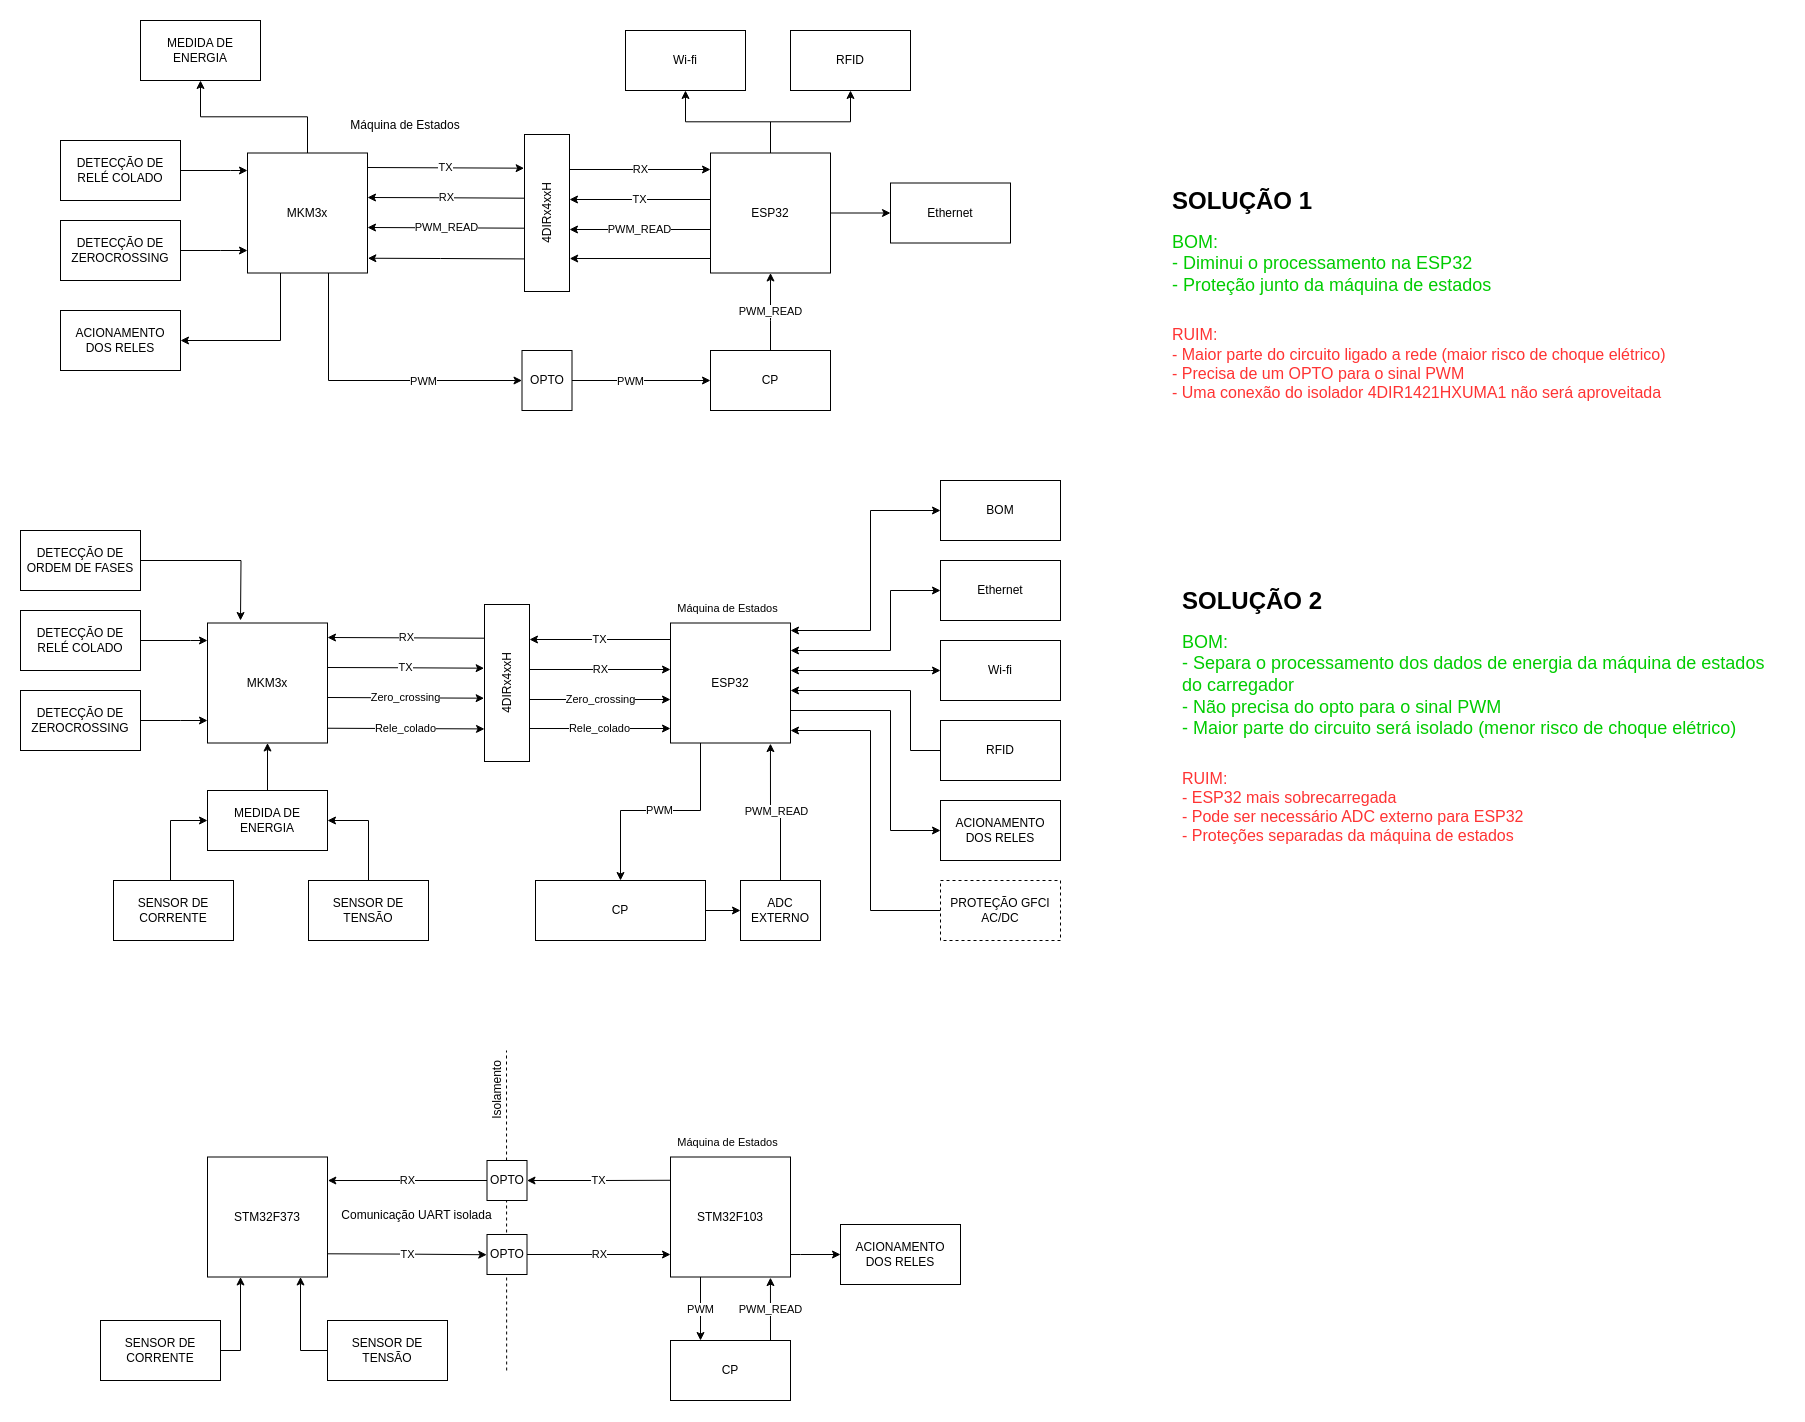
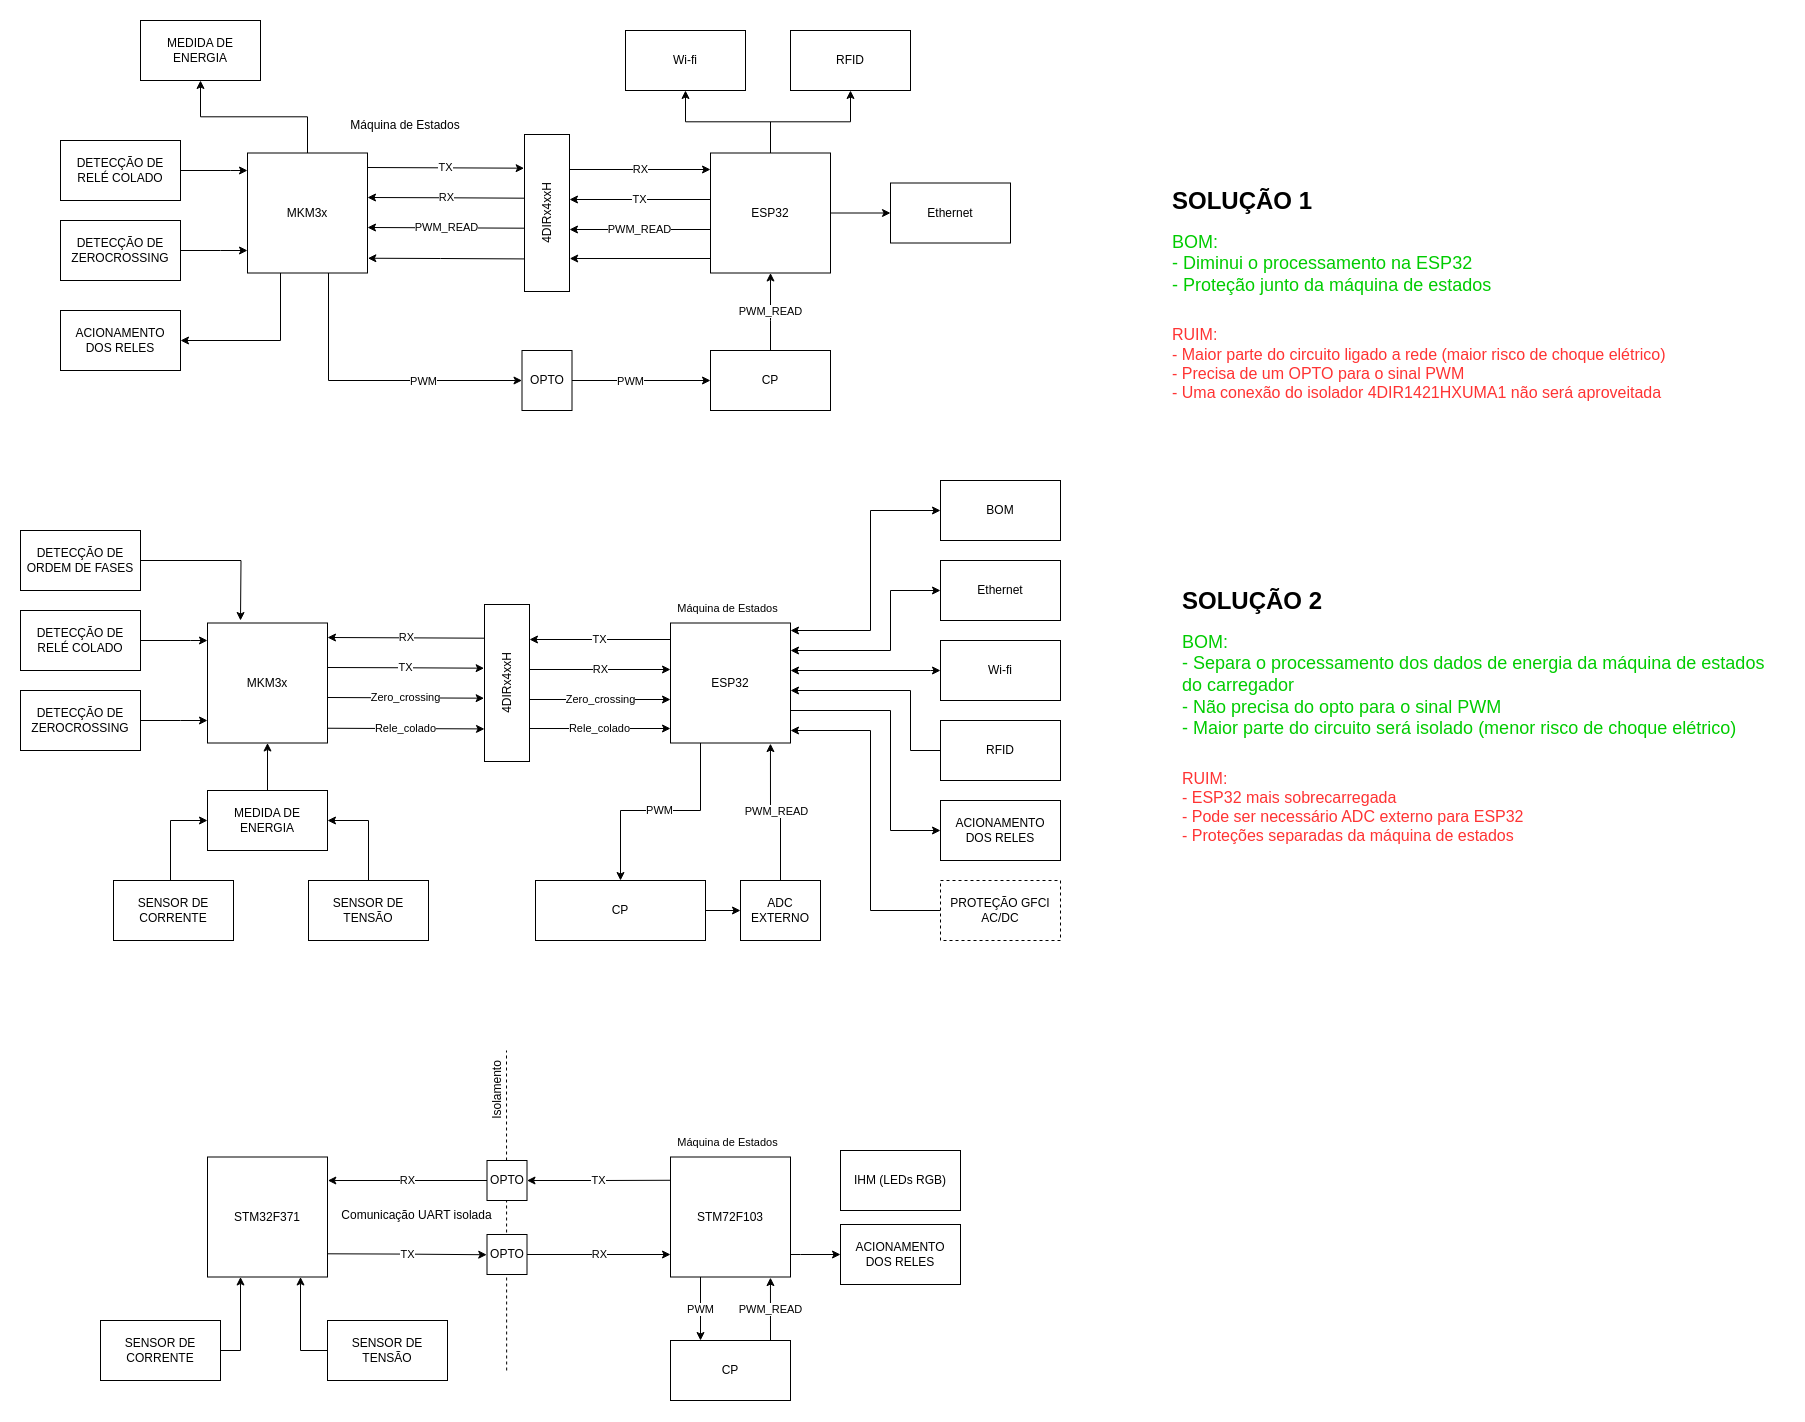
none -> (901, 1181)
(268, 1218) -> (268, 1218)
(731, 1218) -> (731, 1218)
